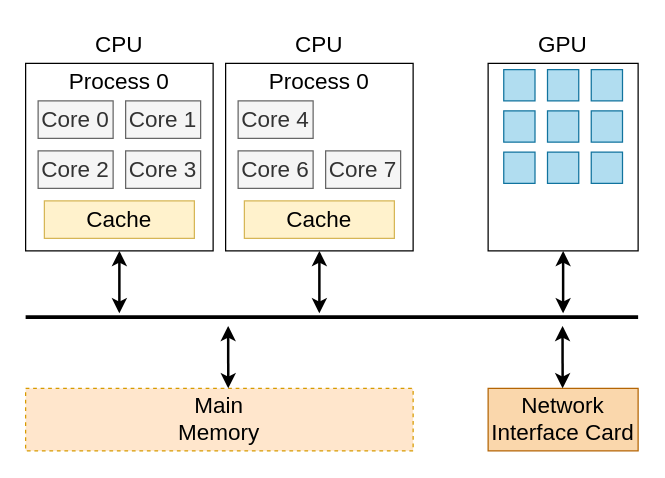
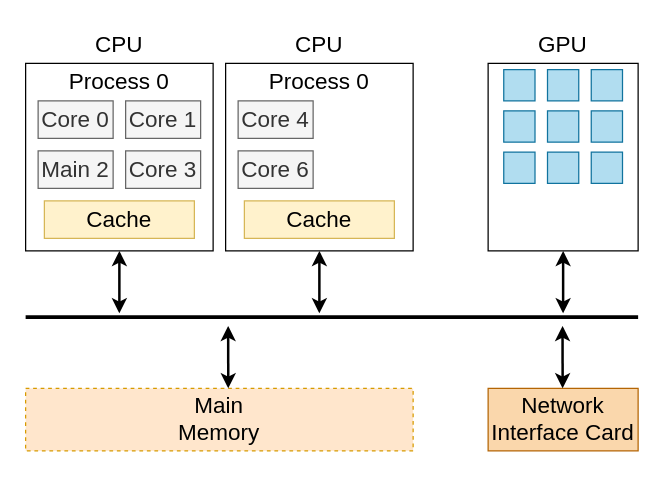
(76, 169) -> (76, 169)
(363, 169) -> none
